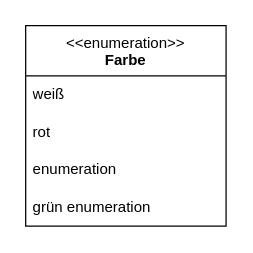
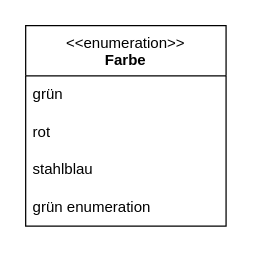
(48, 94) -> (50, 94)
(77, 169) -> (67, 169)
